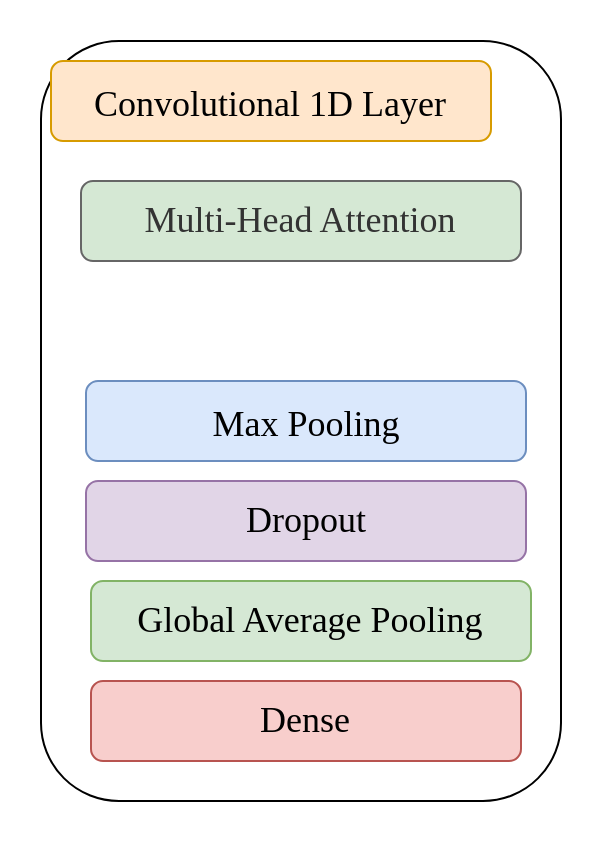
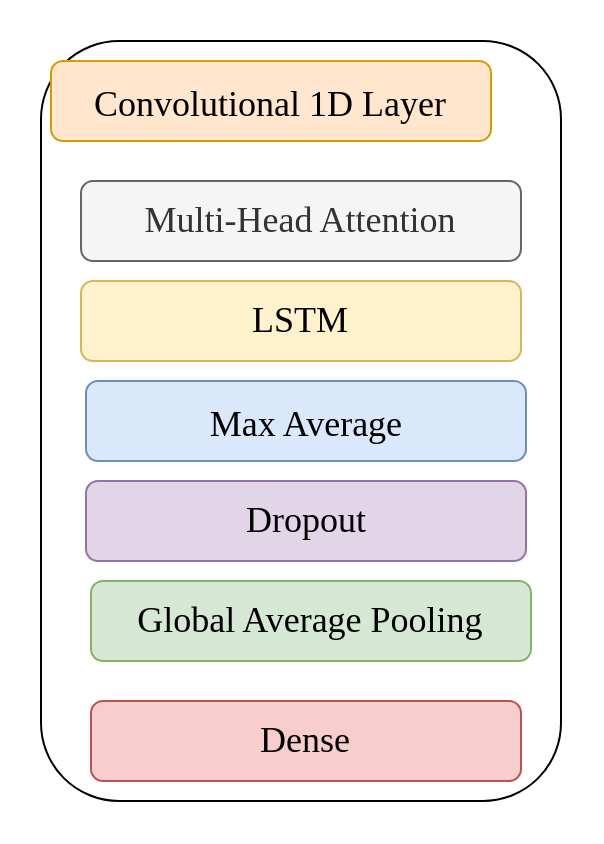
(301, 221) -> (301, 221)
none -> (301, 321)
(307, 421) -> (307, 421)
(306, 721) -> (306, 741)
